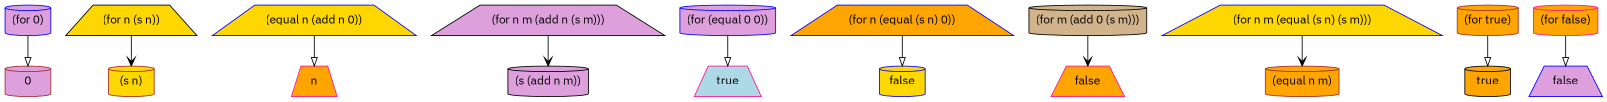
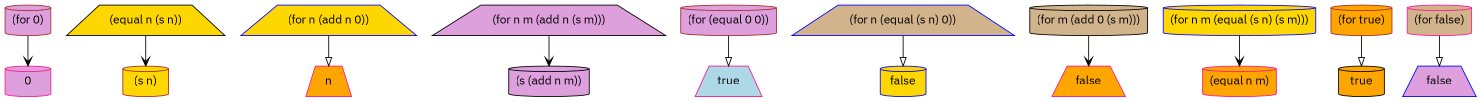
(28, 20) -> (28, 20)
(131, 20) -> (146, 20)
(314, 20) -> (329, 20)
(728, 20) -> (729, 20)
(902, 20) -> (903, 20)
(1302, 20) -> (1239, 20)
(1566, 20) -> (1439, 20)
(28, 47) -> (28, 47)
(28, 81) -> (28, 81)
(1302, 81) -> (1239, 81)
